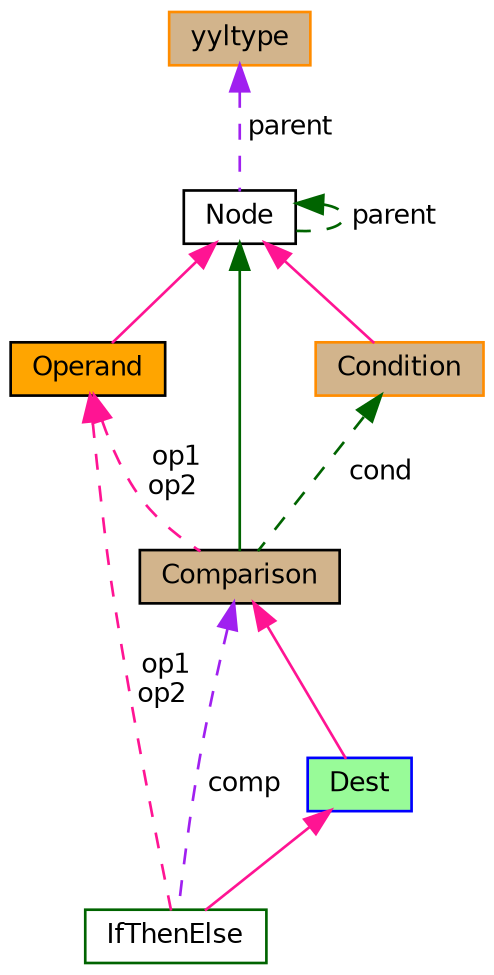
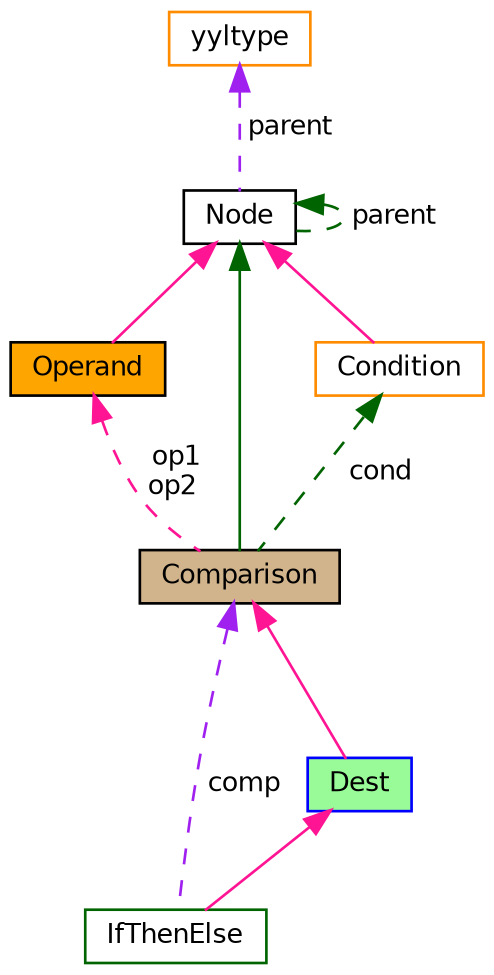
(240, 39) -> (240, 39)
(400, 369) -> (400, 369)
(125, 667) -> none
